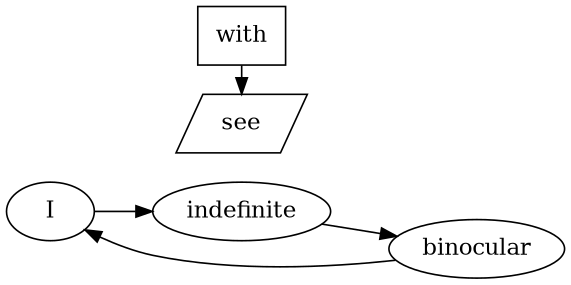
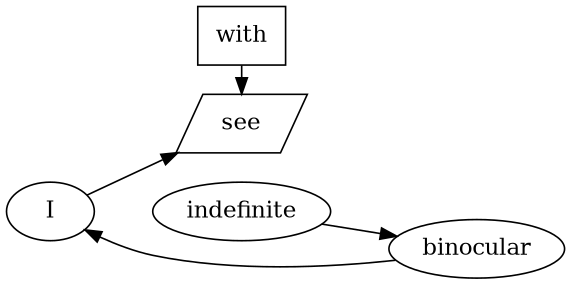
(115, 211) -> (125, 177)
